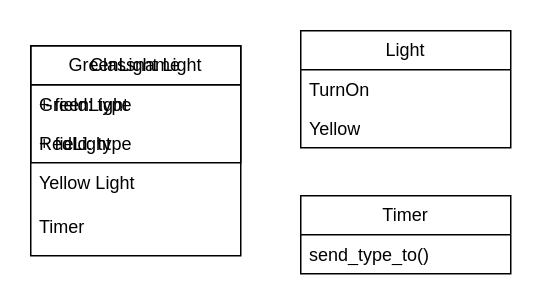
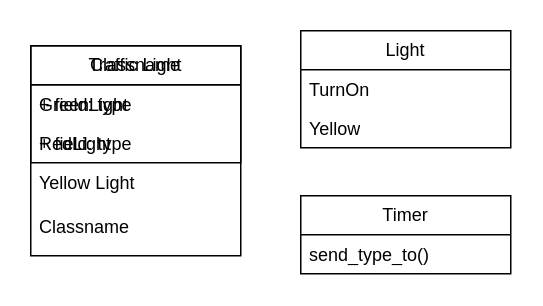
(136, 65) -> (136, 65)
(91, 195) -> (91, 195)
